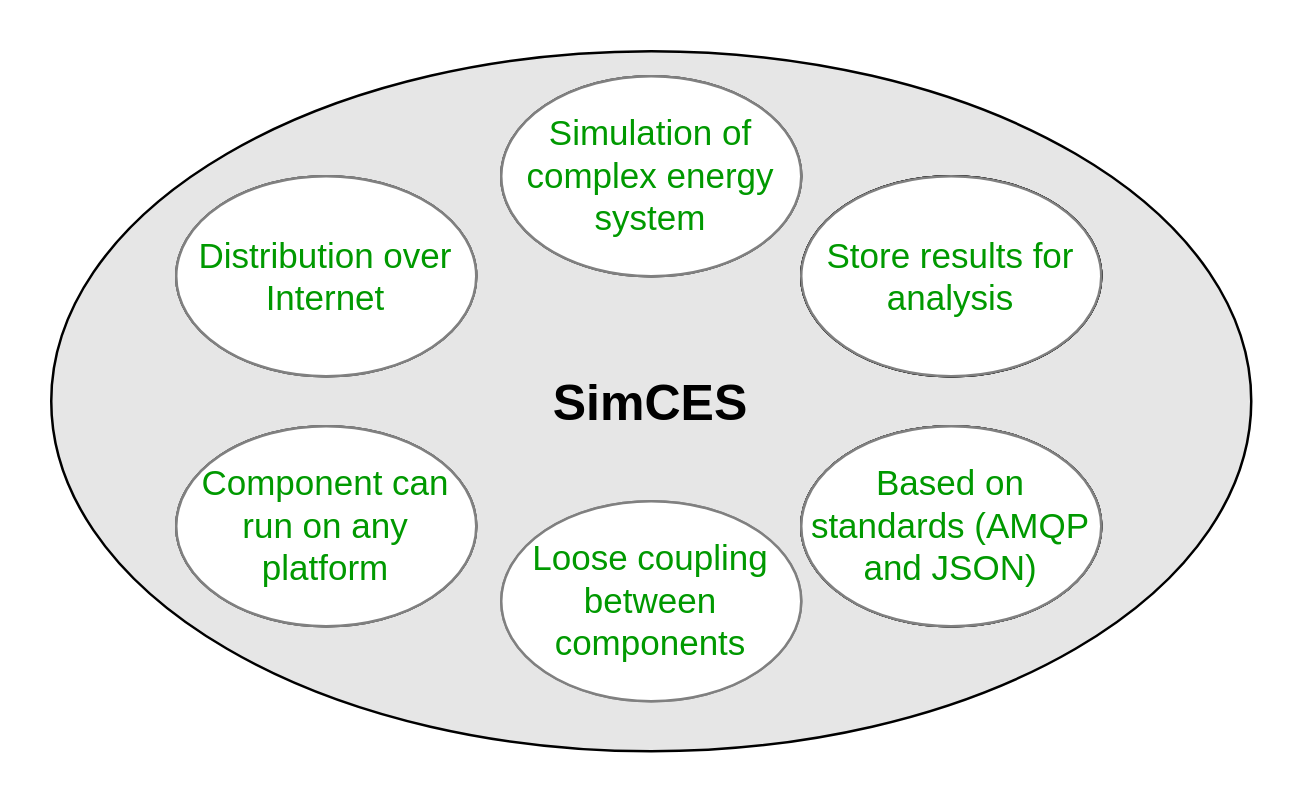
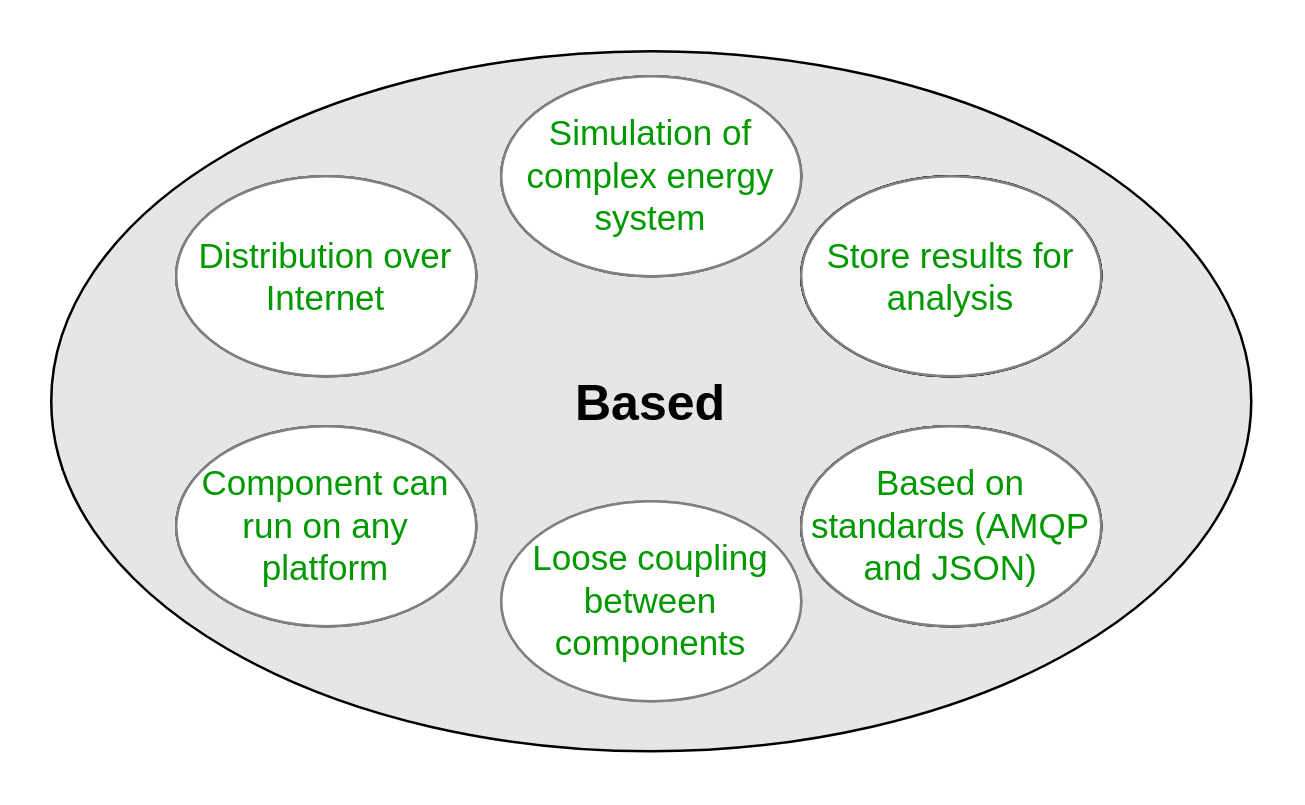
(651, 401) -> (651, 401)
